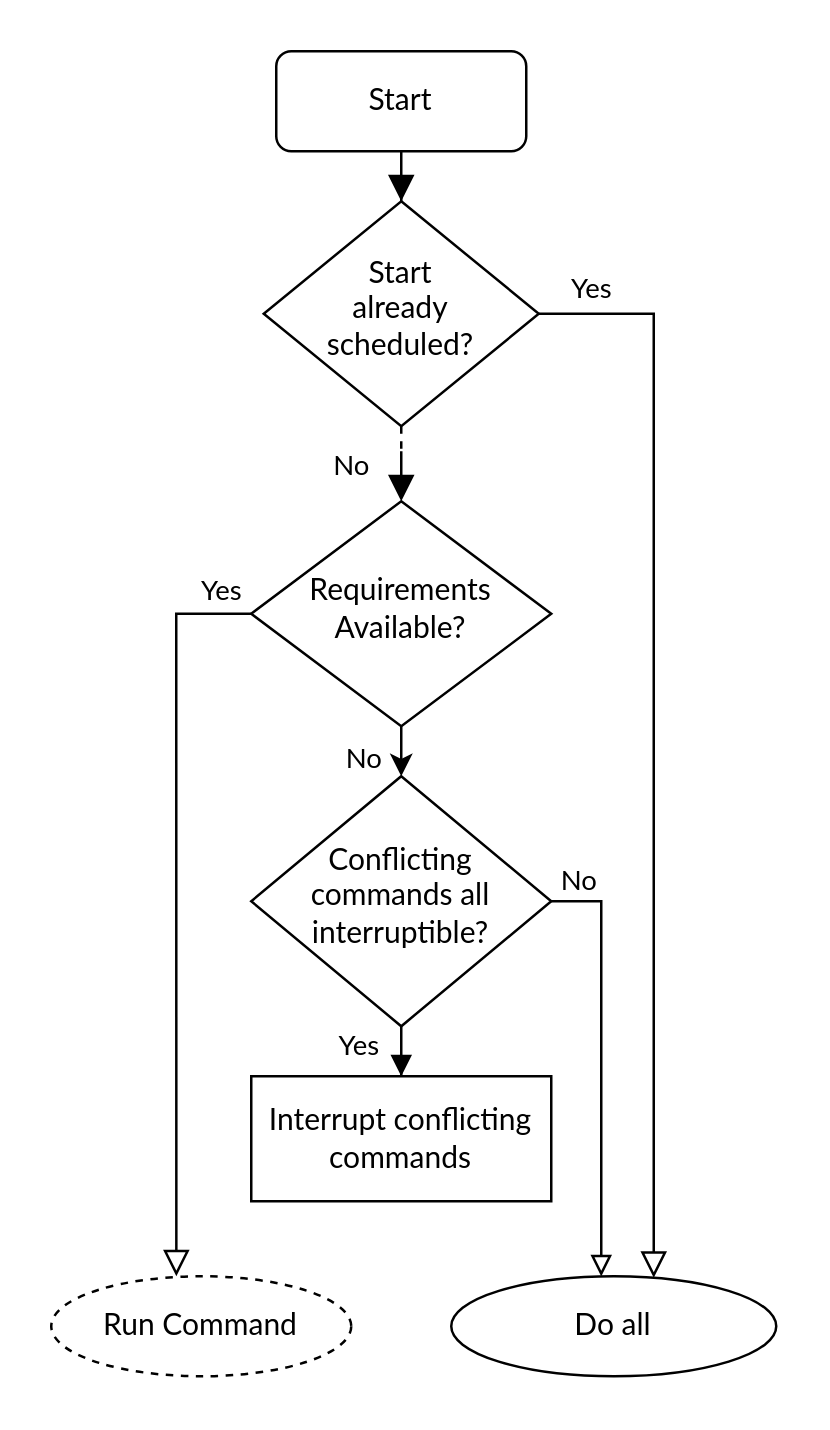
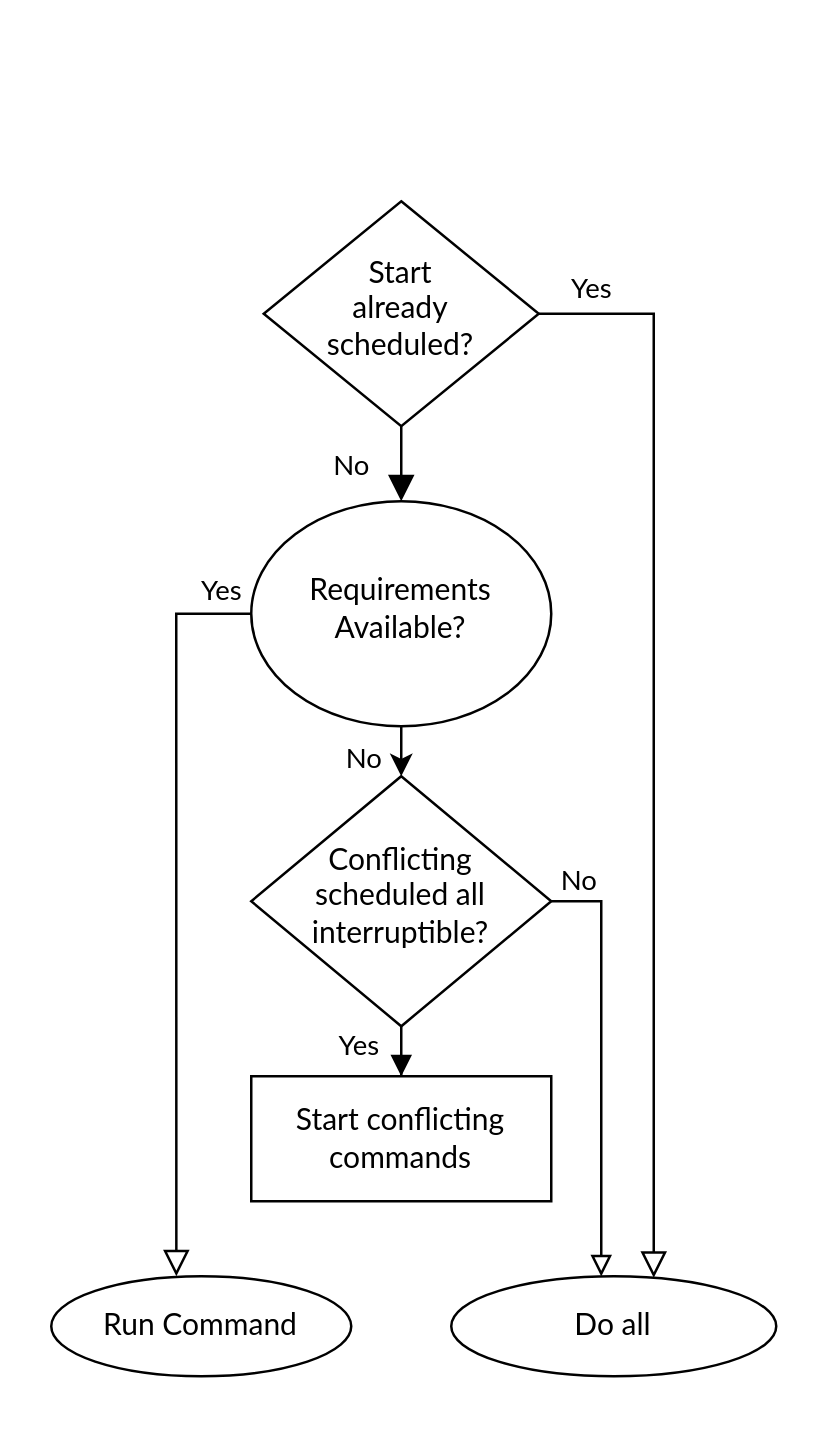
(401, 101) -> none
(401, 189) -> none
(401, 442) -> (401, 442)
(401, 614) -> (401, 614)
(401, 896) -> (401, 896)
(401, 1139) -> (401, 1139)
(201, 1326) -> (201, 1326)
